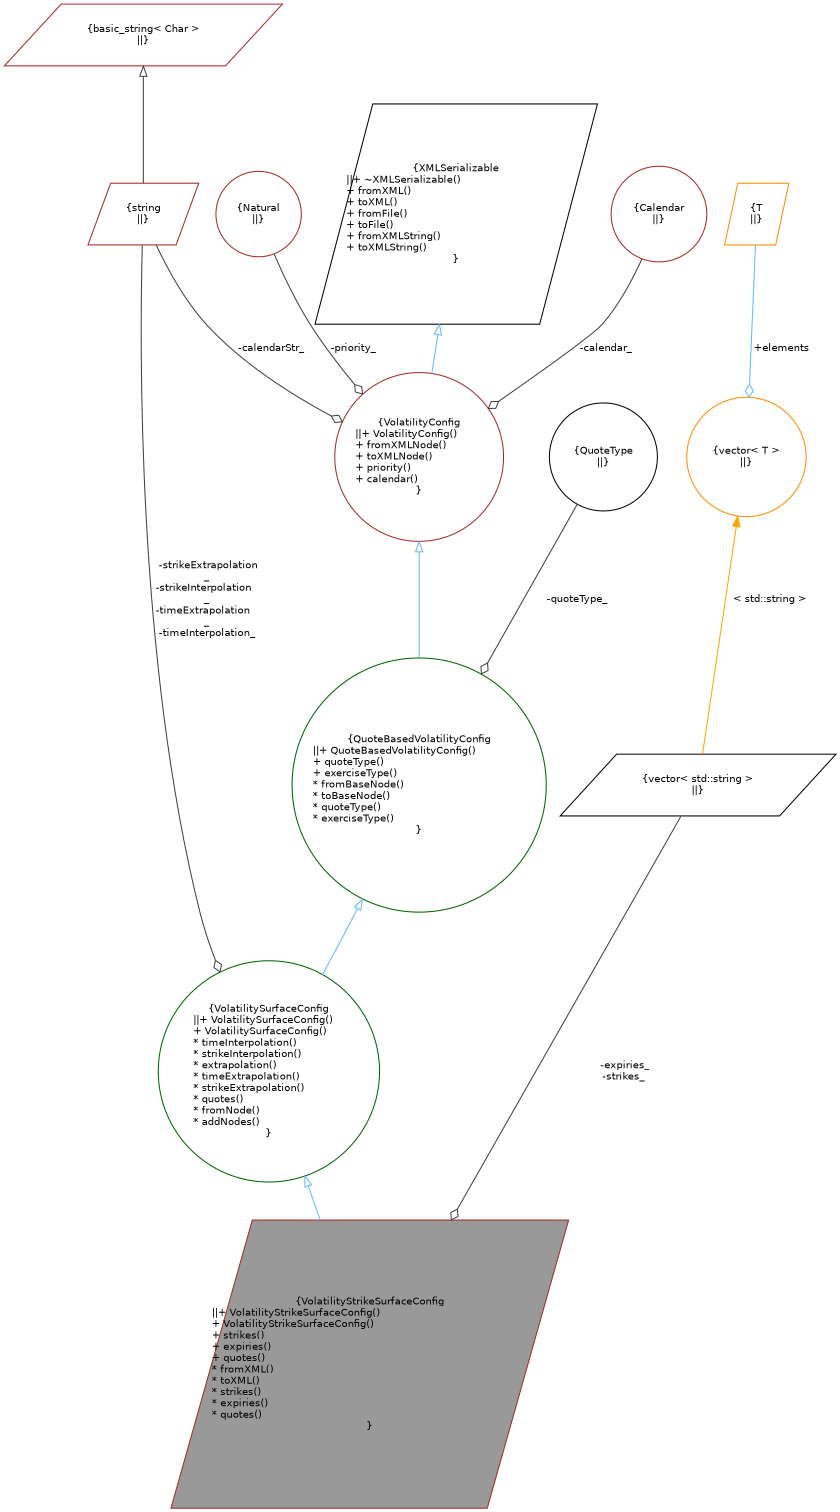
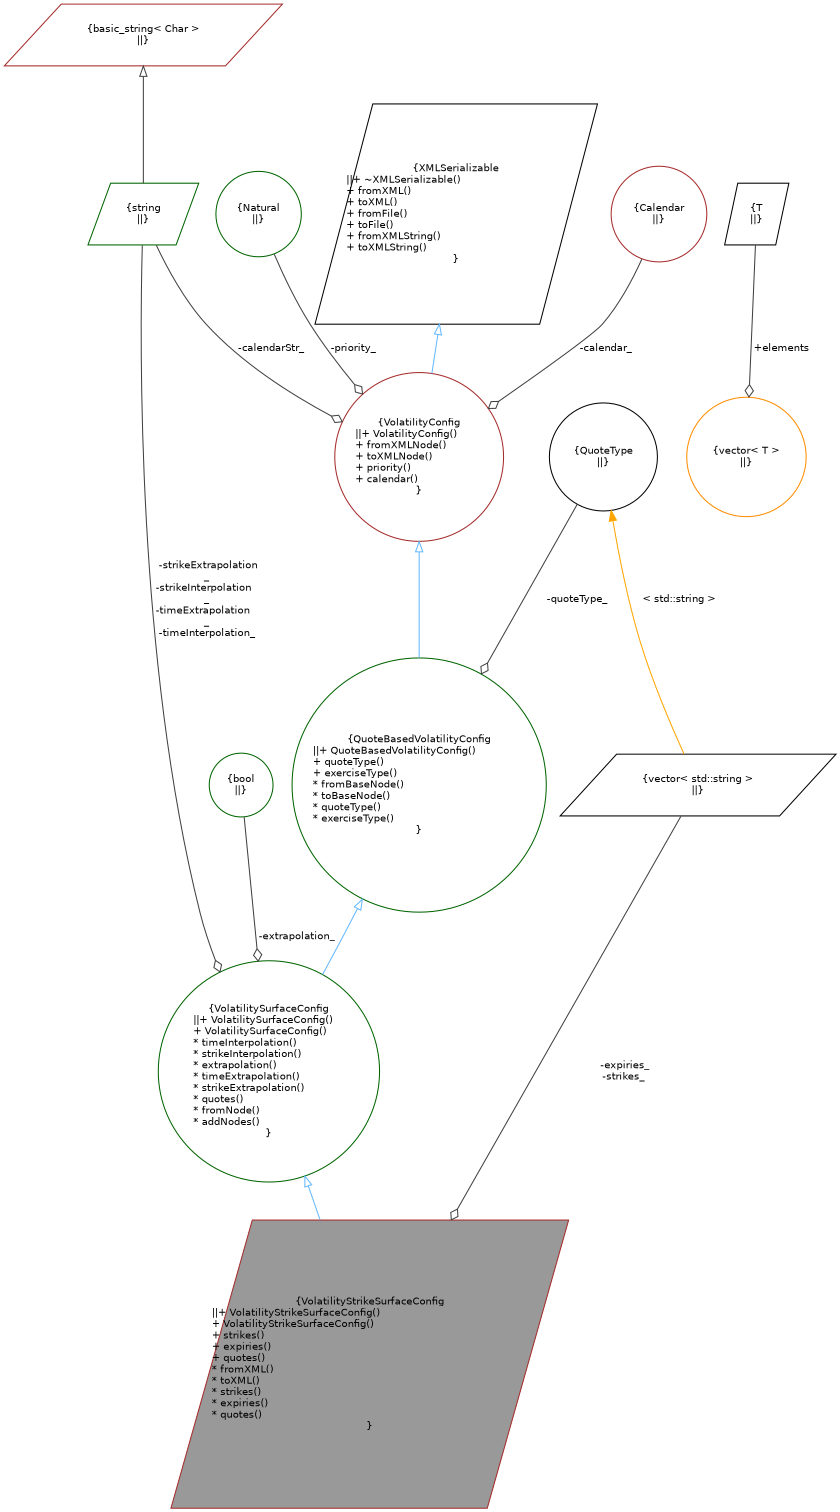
(143, 214) -> (143, 214)
(259, 214) -> (259, 214)
(757, 214) -> (757, 214)
(752, 315) -> (752, 315)
(719, 640) -> (640, 640)
none -> (241, 785)
